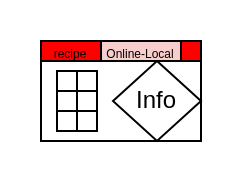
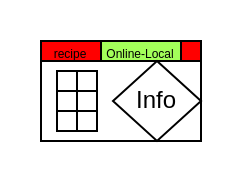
(141, 51) -> (141, 51)
